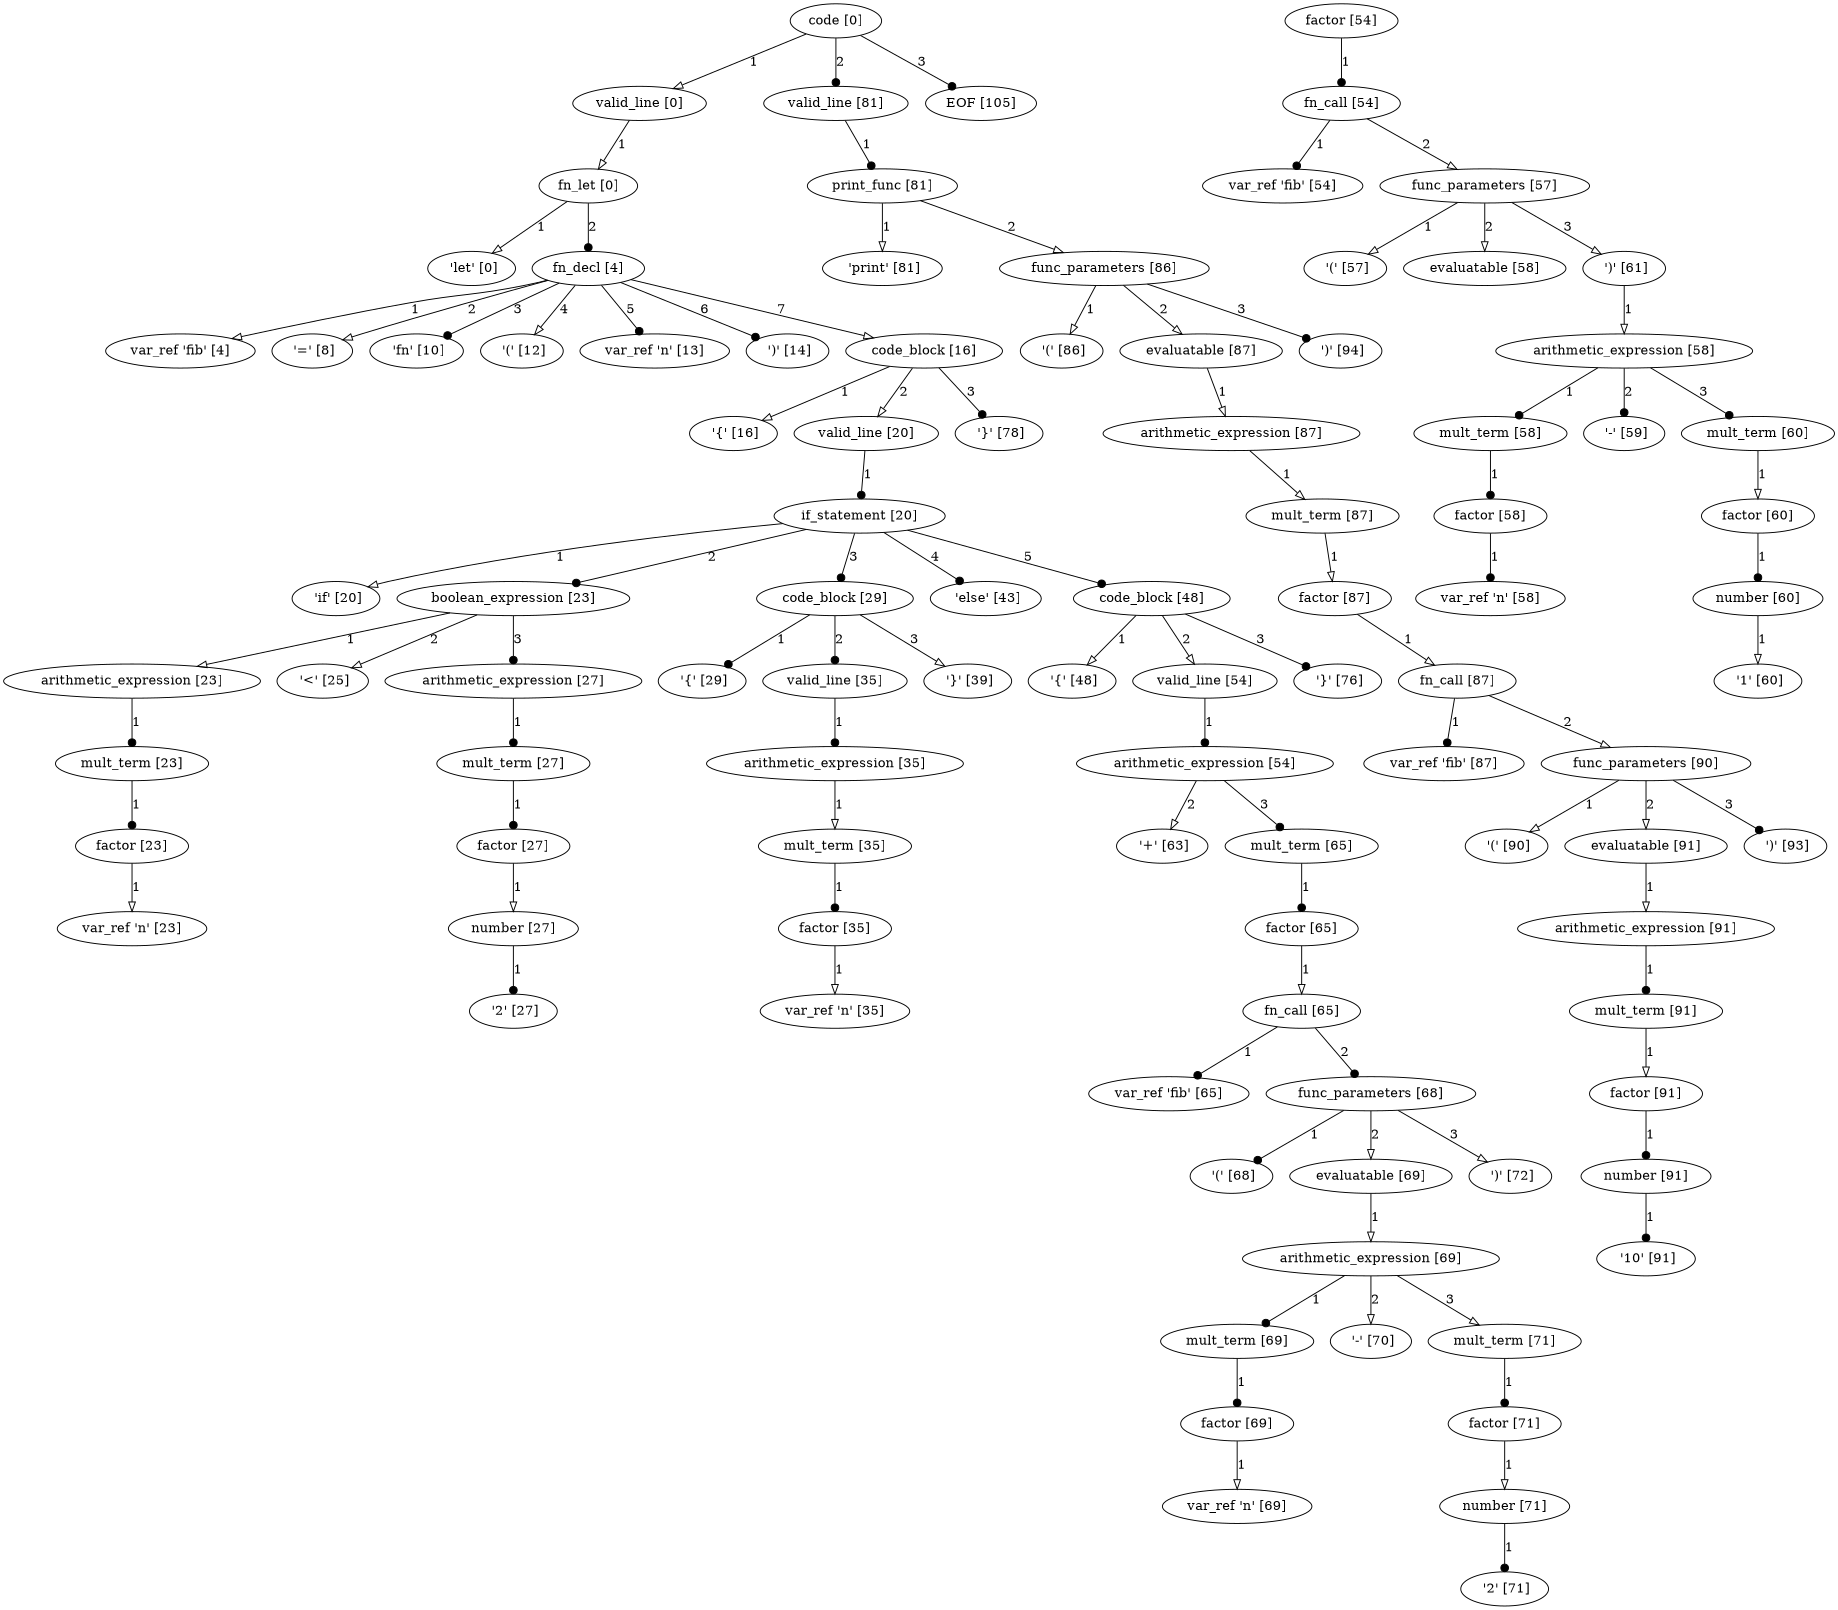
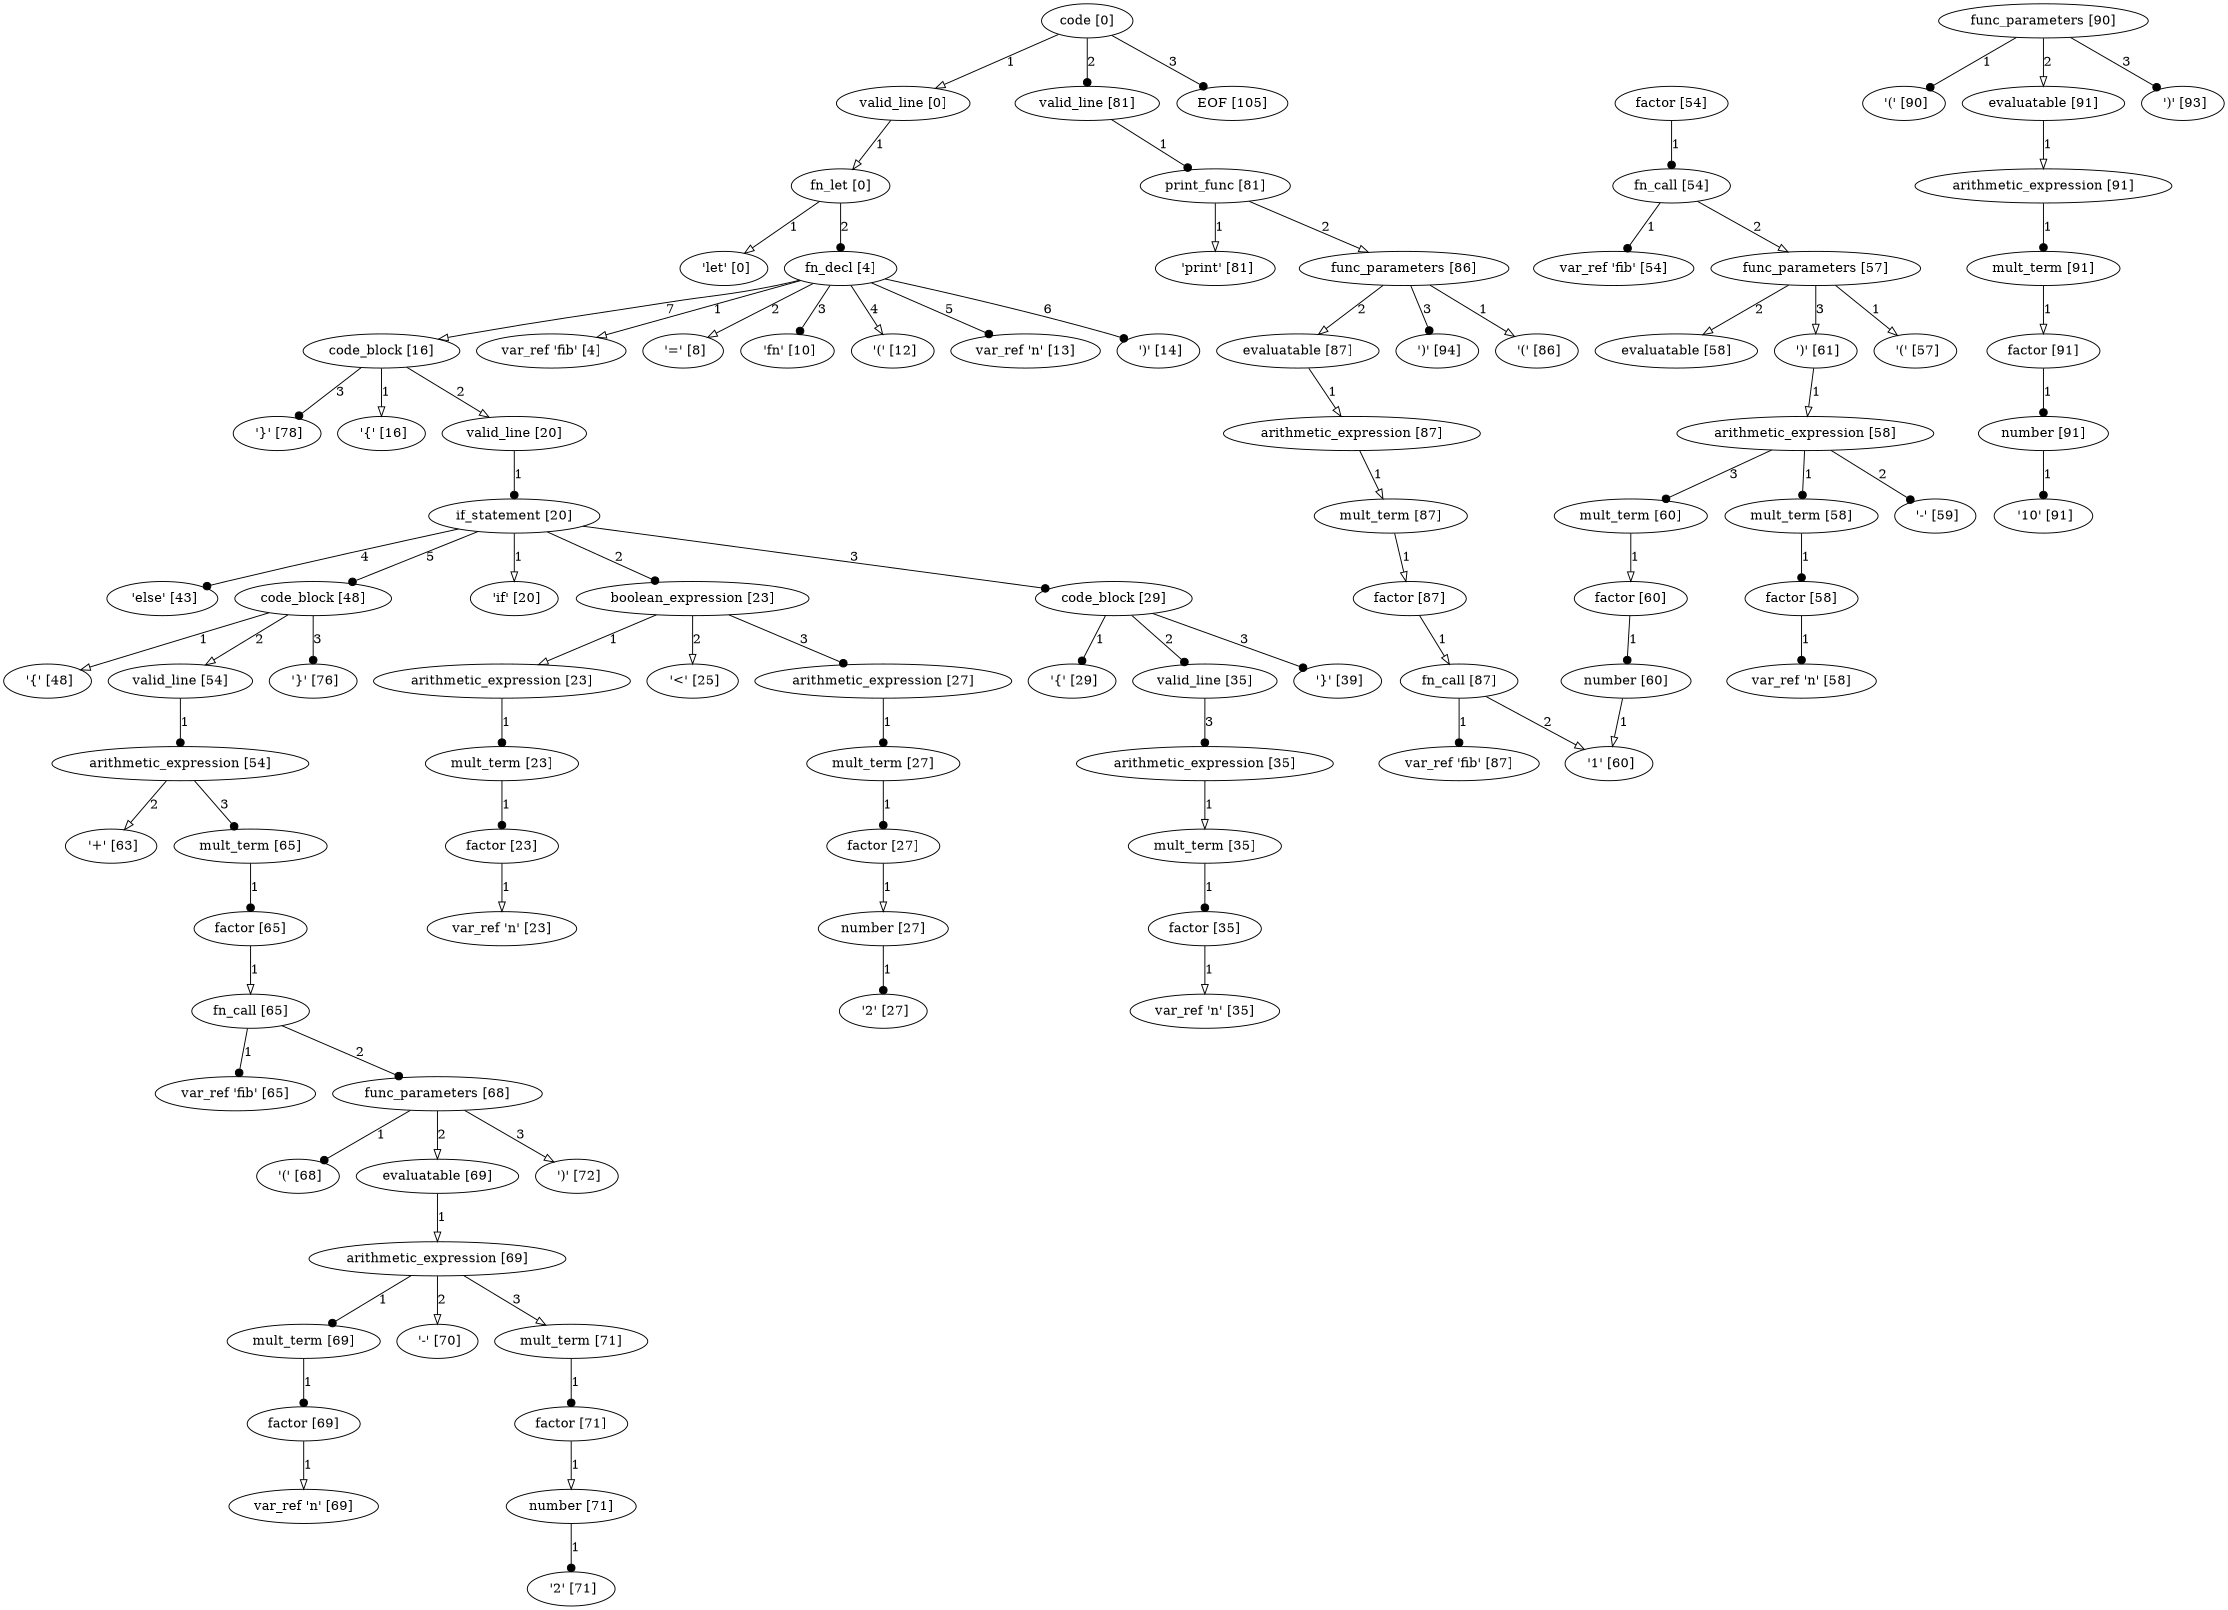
(898, 638) -> (1226, 640)
(1545, 720) -> (1531, 721)
(840, 722) -> (1210, 722)
(1578, 804) -> (1975, 61)
